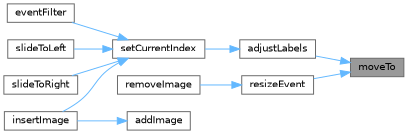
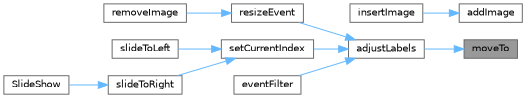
(95, 30) -> (322, 68)
(327, 76) -> (322, 30)
none -> (36, 85)
(92, 88) -> none
